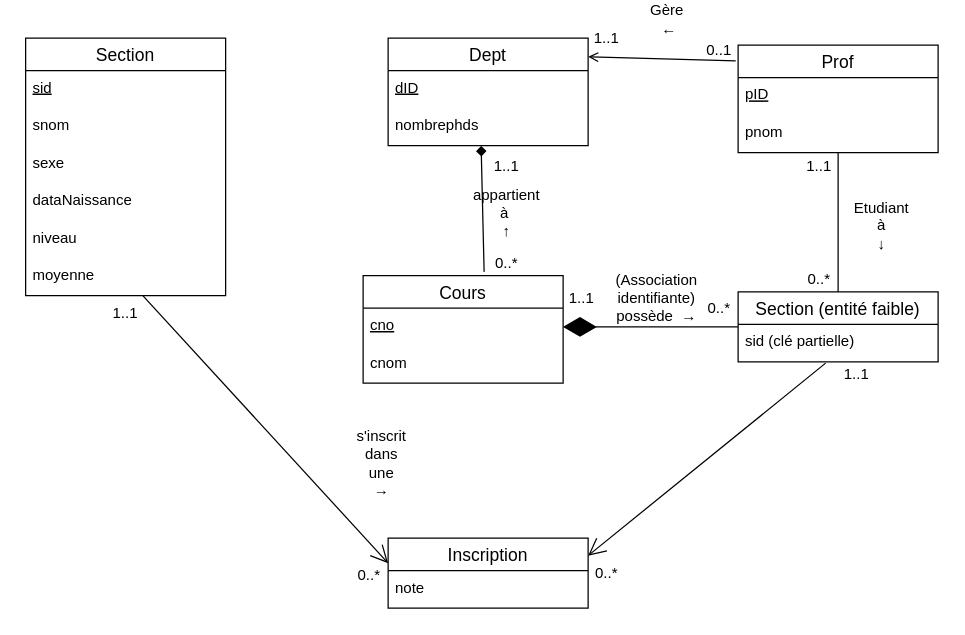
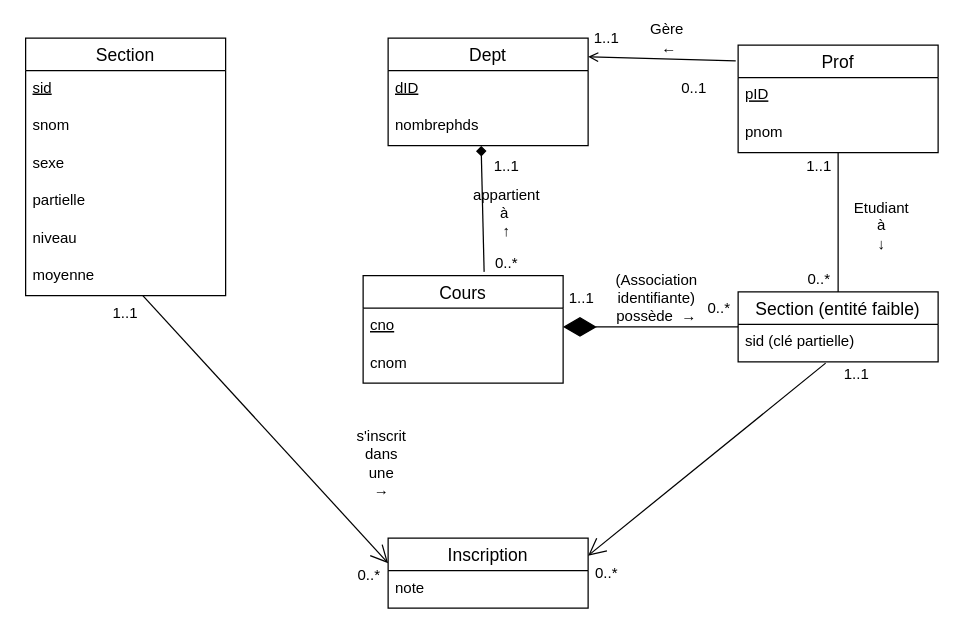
(669, 19) -> (669, 38)
(719, 51) -> (694, 88)
(85, 200) -> (64, 200)
